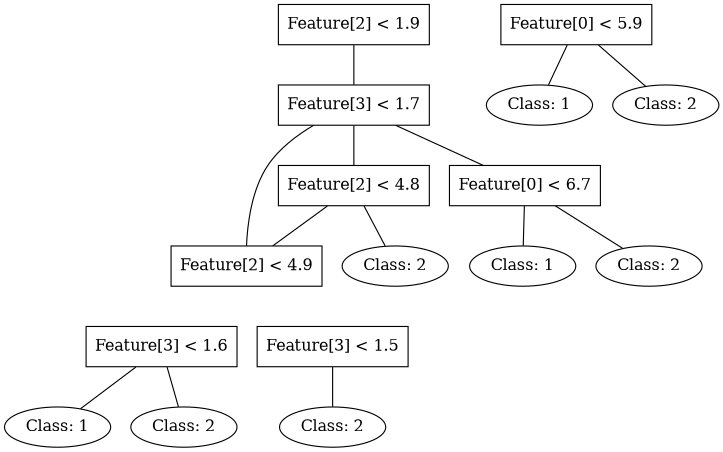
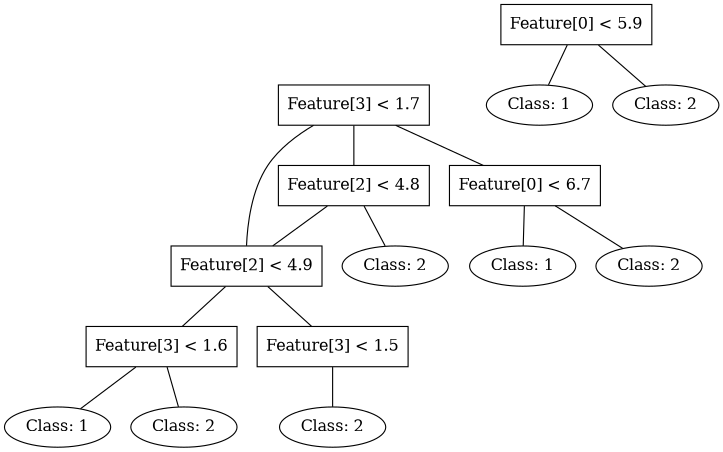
(354, 25) -> none
none -> (204, 306)
none -> (290, 306)
